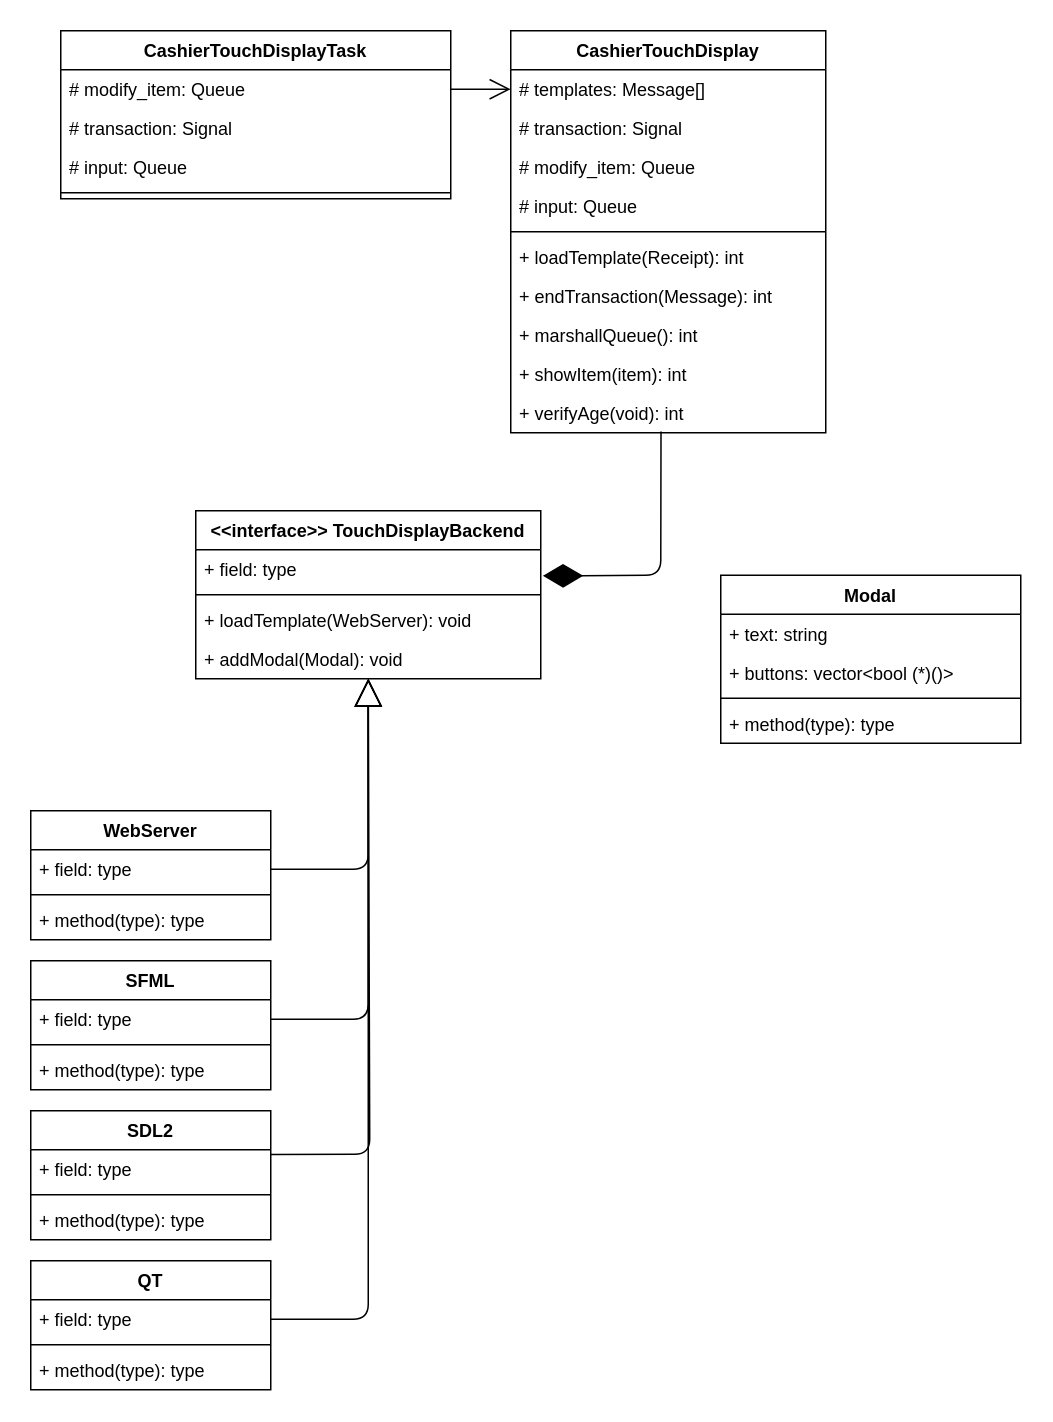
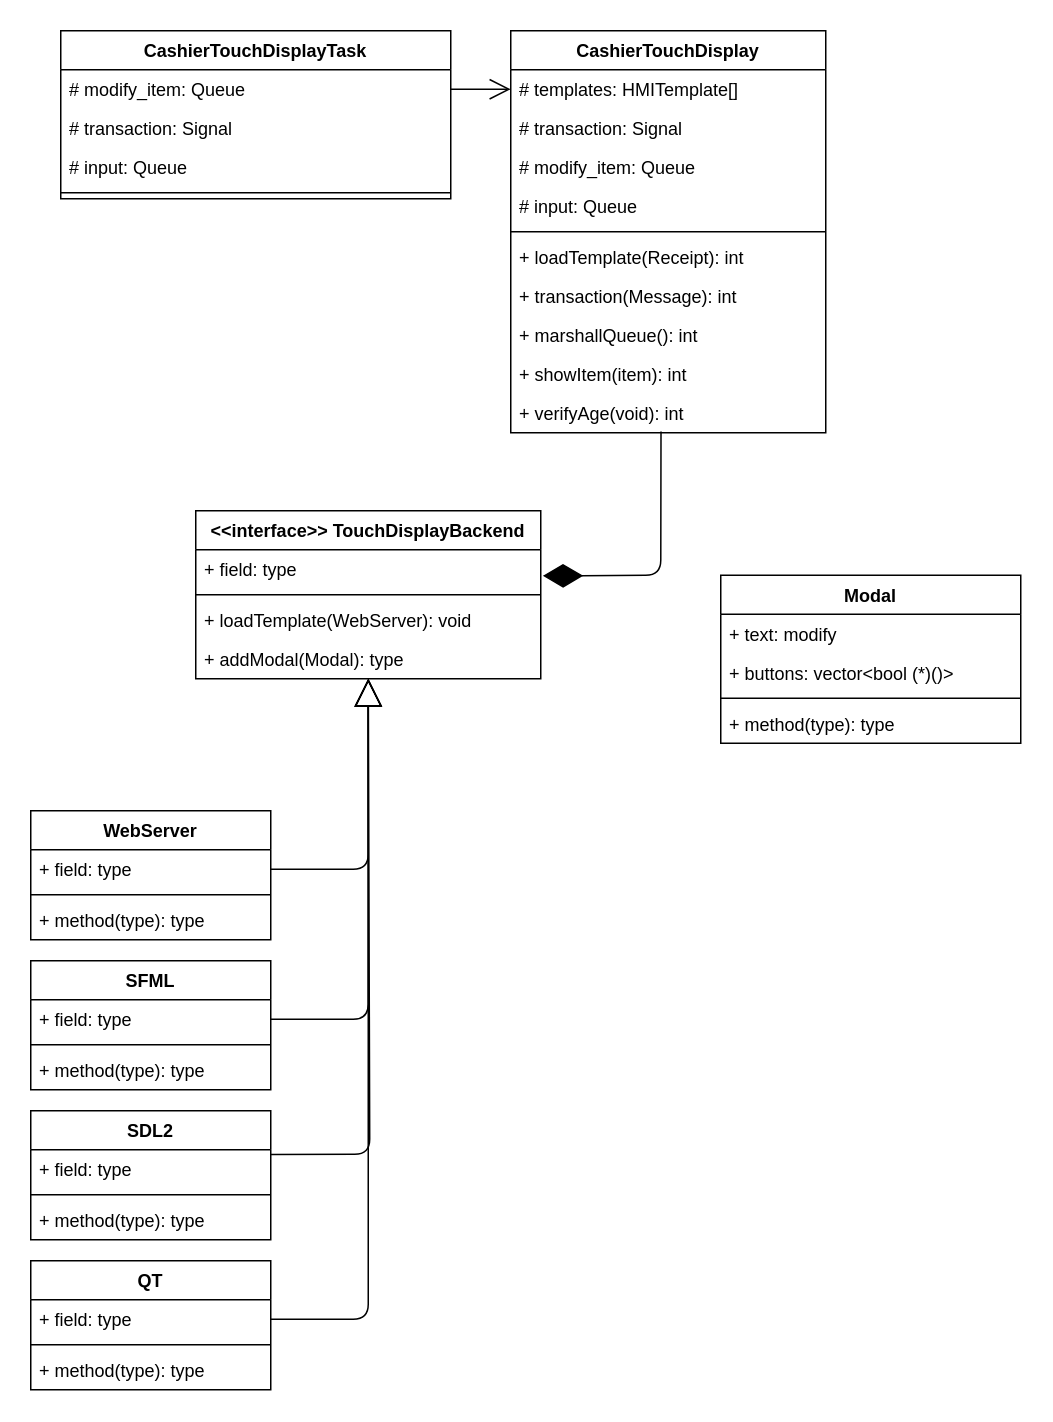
(621, 90) -> (638, 90)
(659, 297) -> (643, 297)
(790, 635) -> (790, 635)
(306, 660) -> (308, 660)
